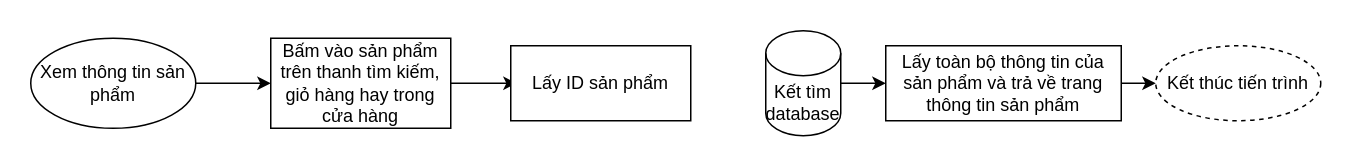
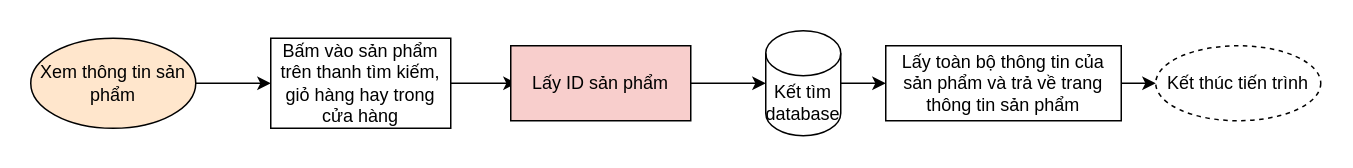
(113, 83) -> (113, 83)
(601, 83) -> (601, 83)
none -> (723, 83)
